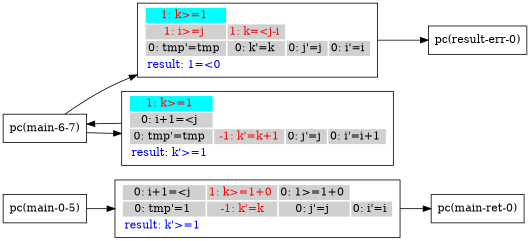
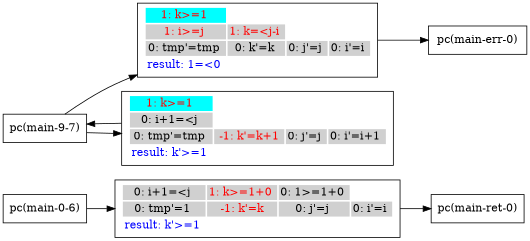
(478, 40) -> (478, 40)
(45, 128) -> (45, 128)
(45, 209) -> (45, 209)
